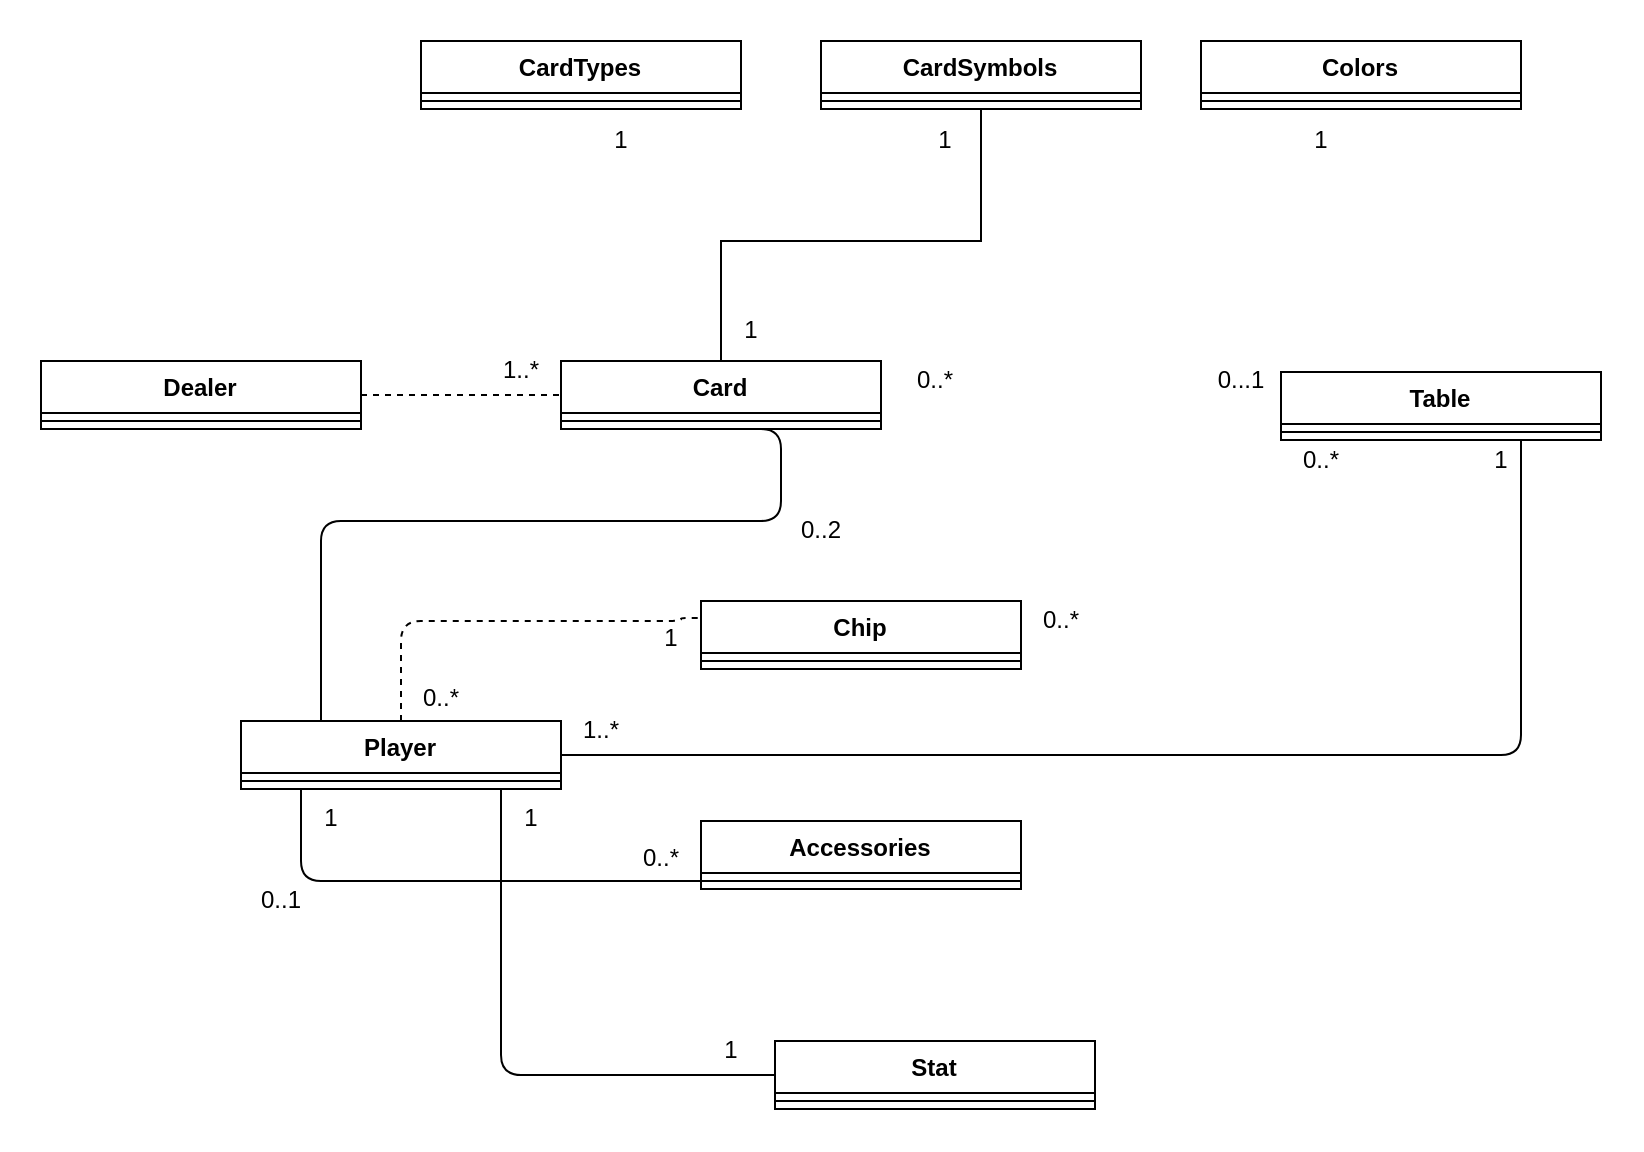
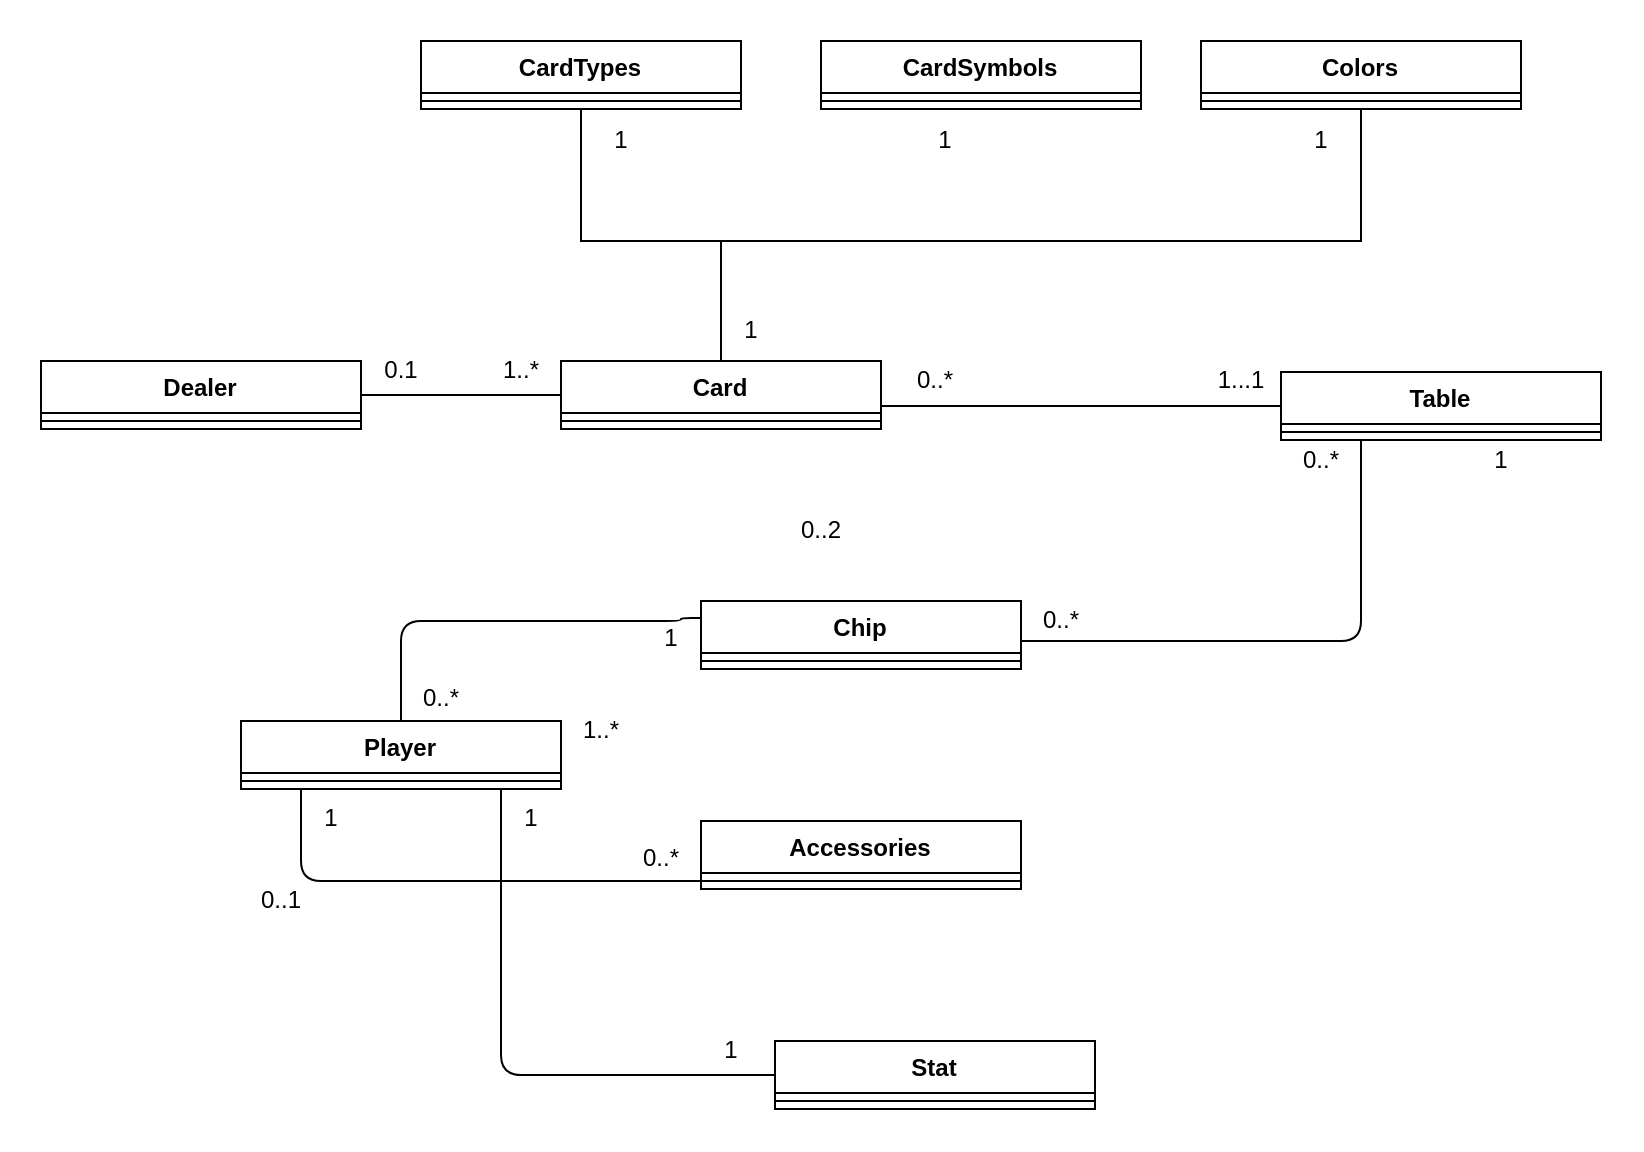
(981, 176) -> none
none -> (585, 241)
none -> (1236, 241)
none -> (401, 371)
(1242, 381) -> (1242, 381)
(463, 395) -> (463, 395)
none -> (1081, 406)
(494, 521) -> none
(510, 621) -> (510, 621)
none -> (1282, 641)
(1189, 755) -> none
